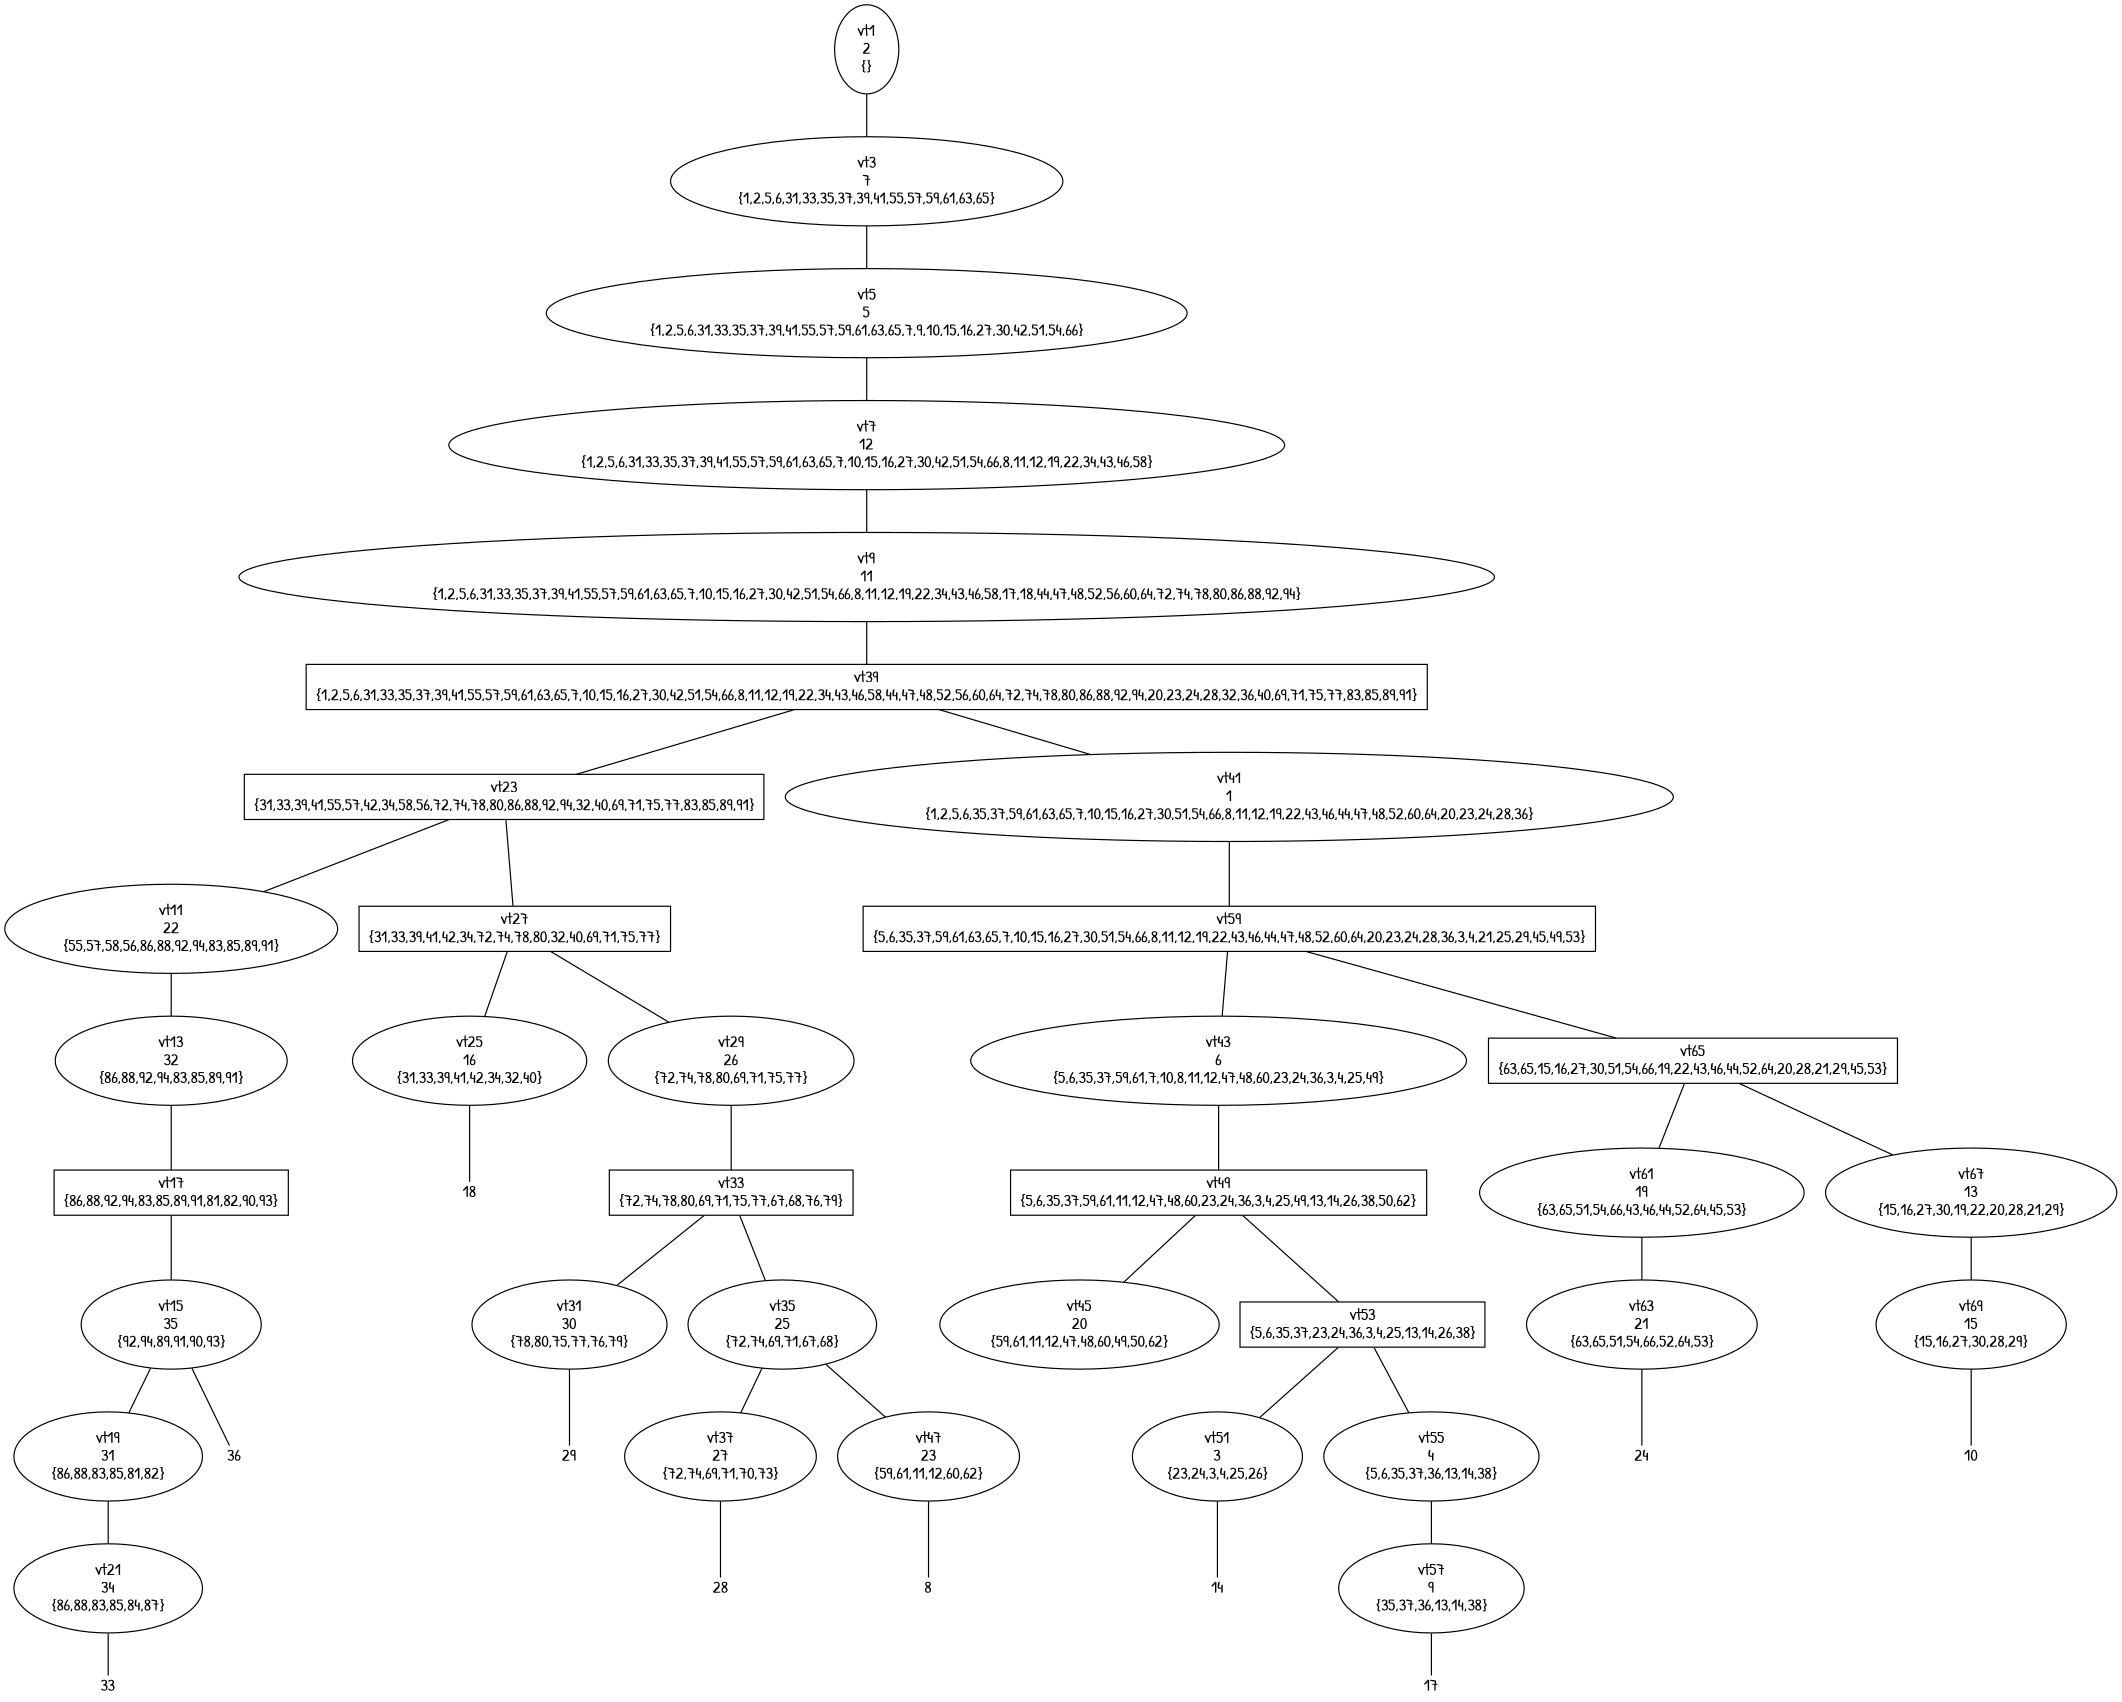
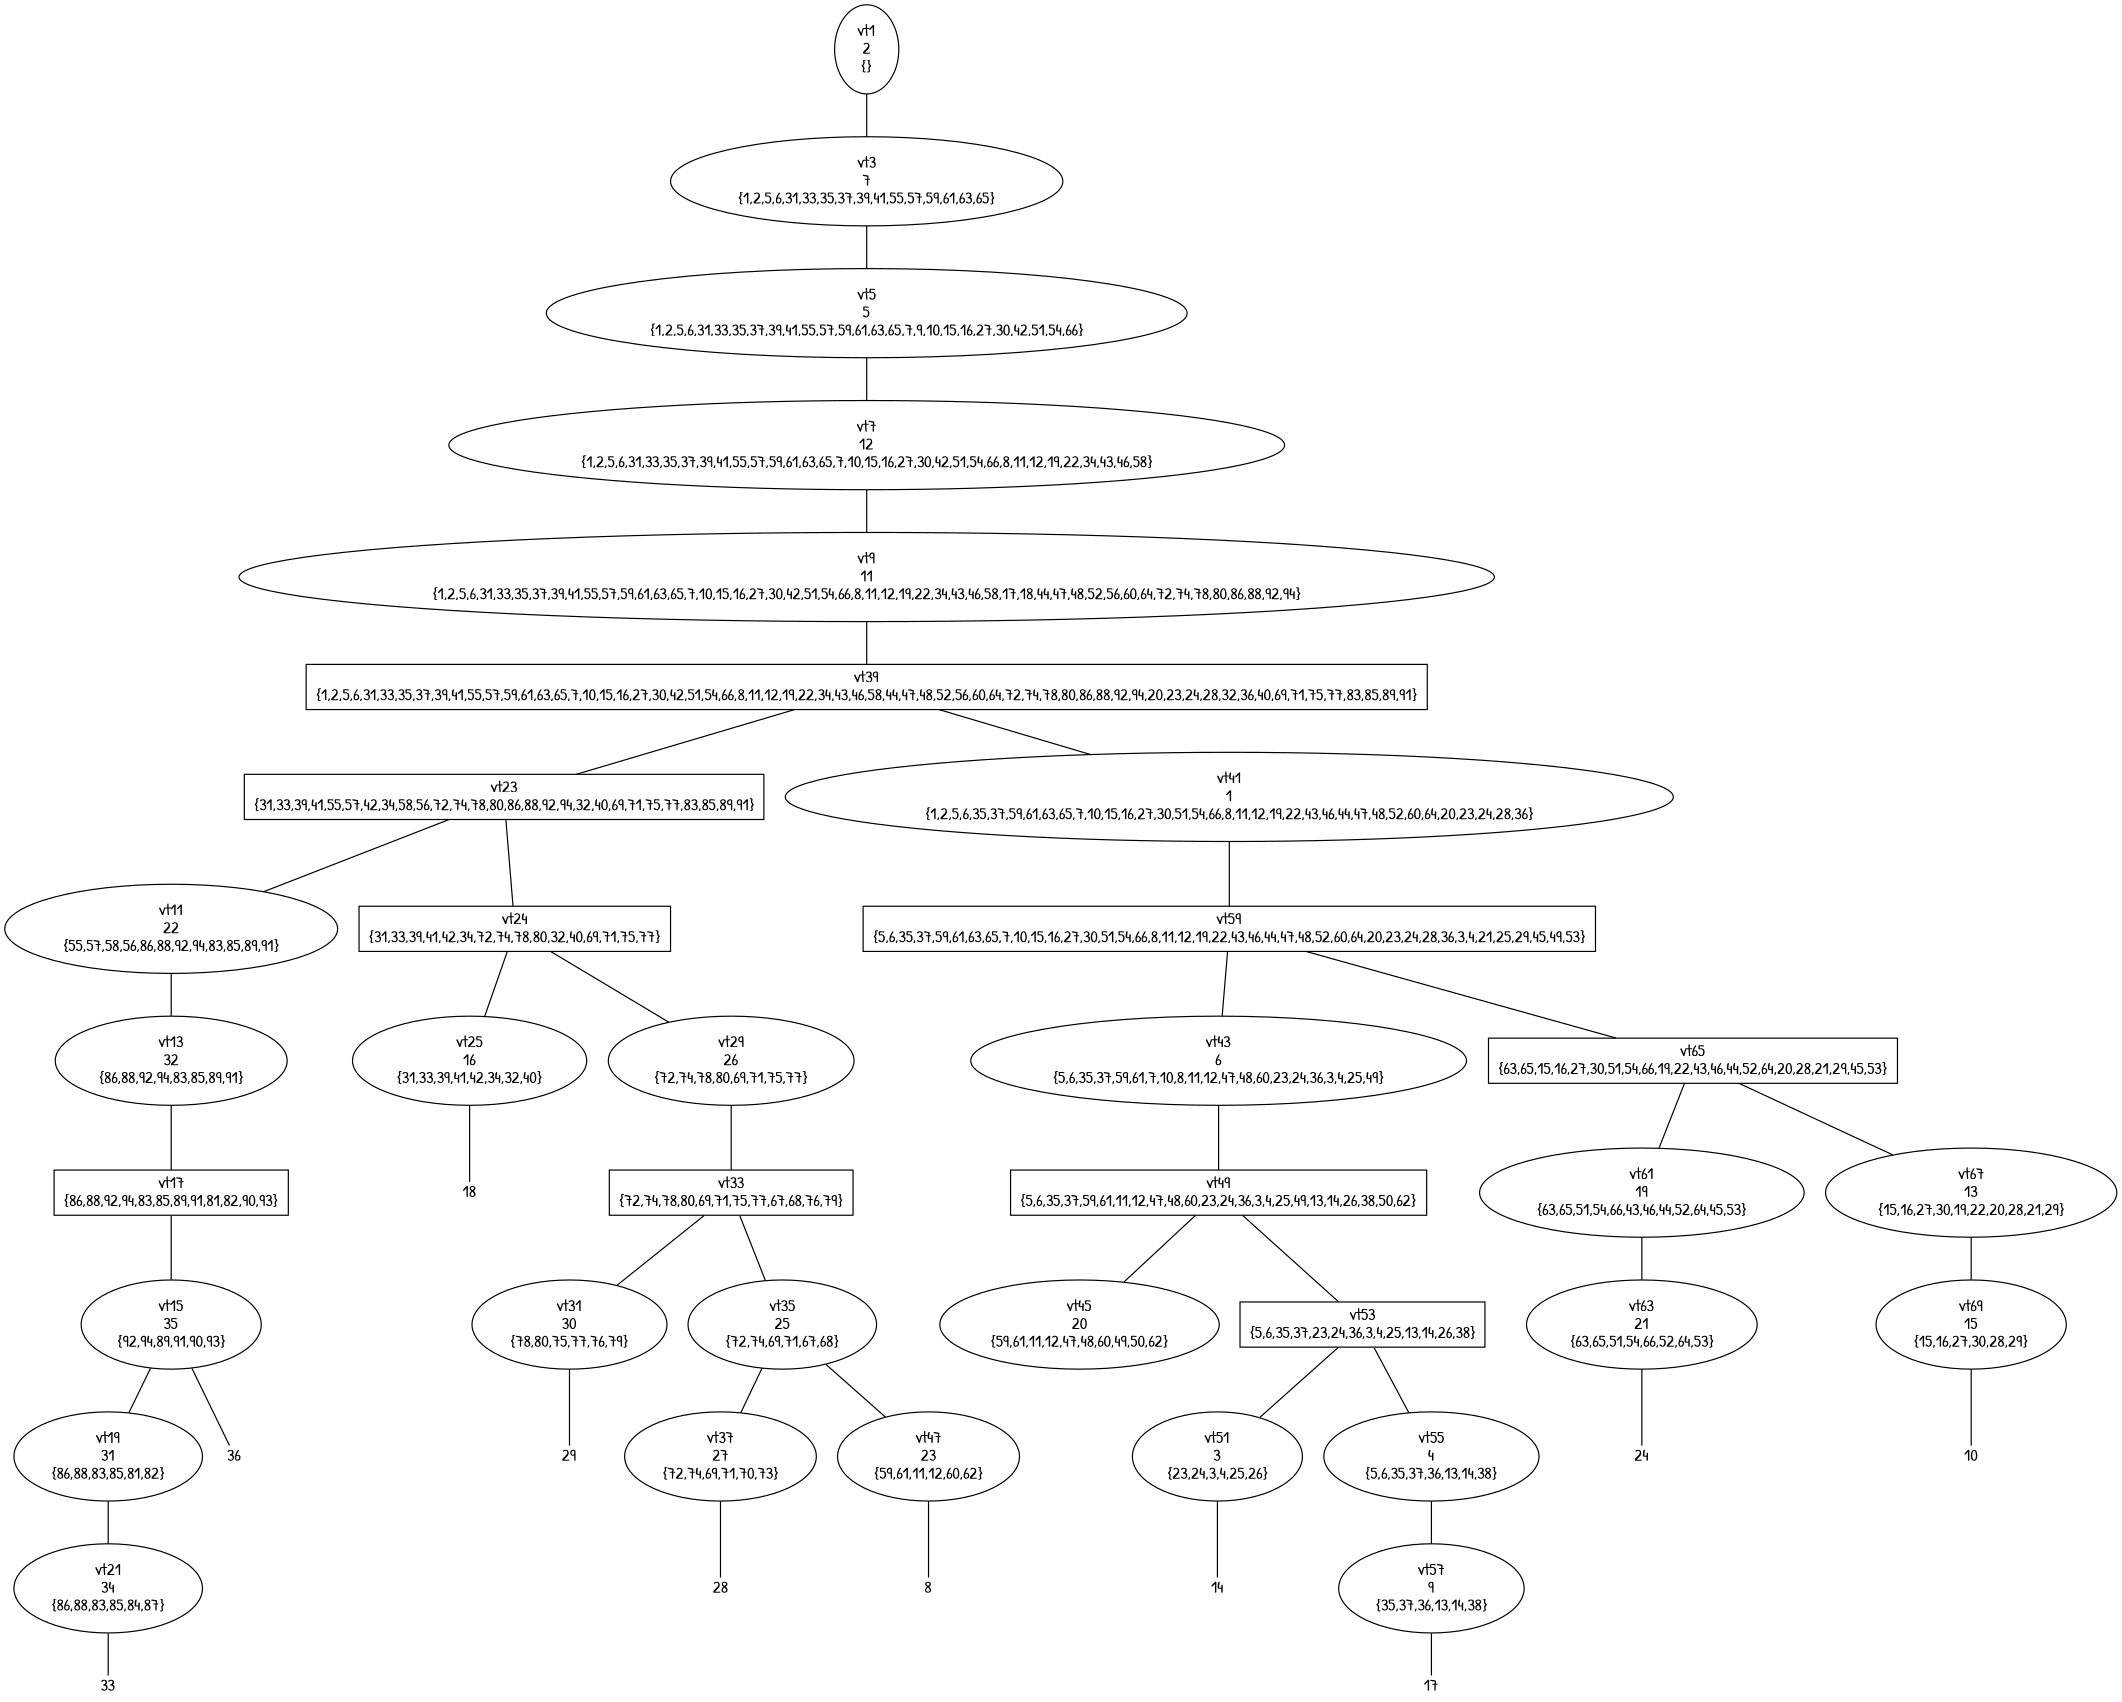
(515, 929) -> (515, 929)
